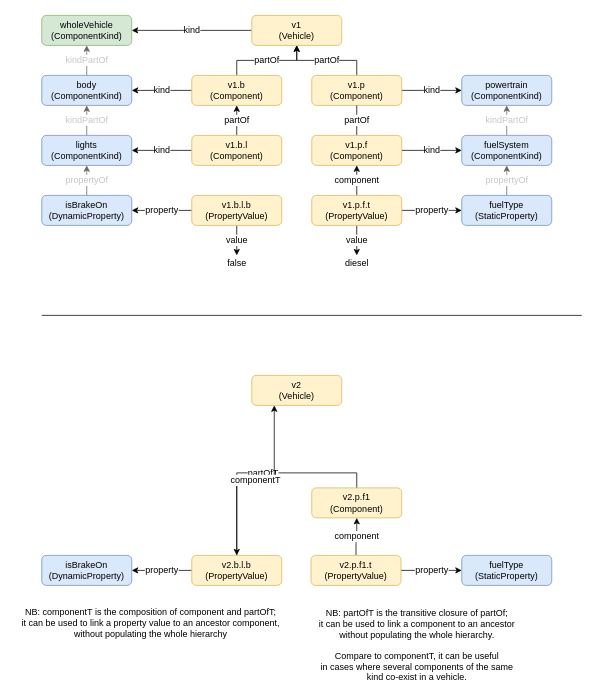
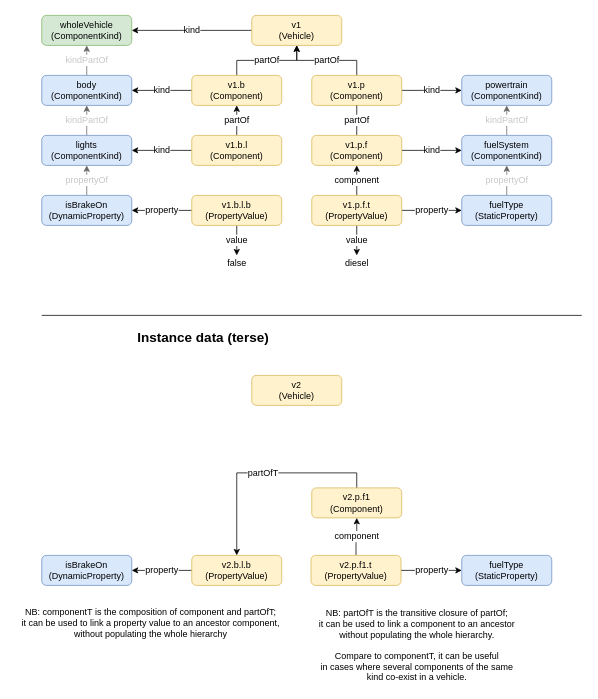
none -> (203, 338)
(274, 463) -> none
